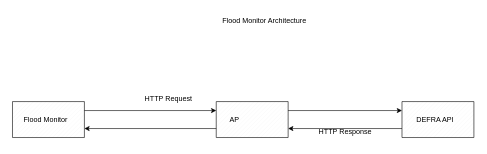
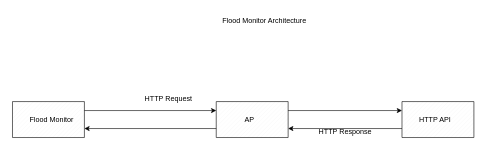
(45, 120) -> (51, 120)
(234, 120) -> (249, 120)
(436, 120) -> (436, 120)
